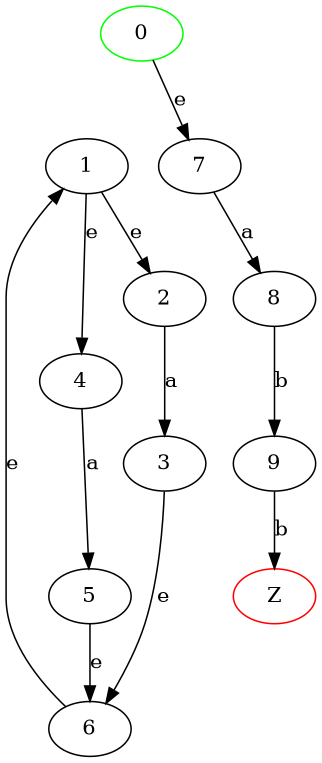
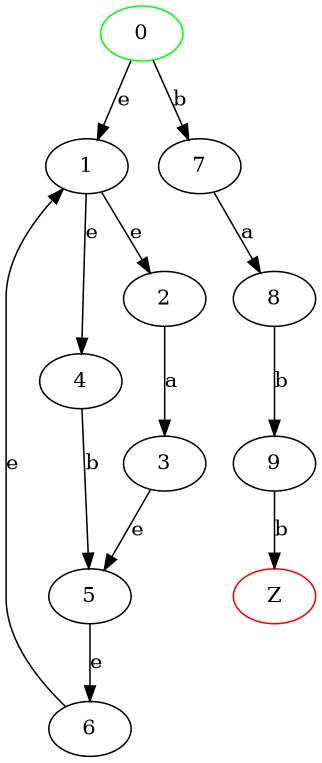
none -> (117, 93)
(181, 100) -> (181, 100)
(93, 464) -> (93, 464)
(152, 594) -> (131, 523)
